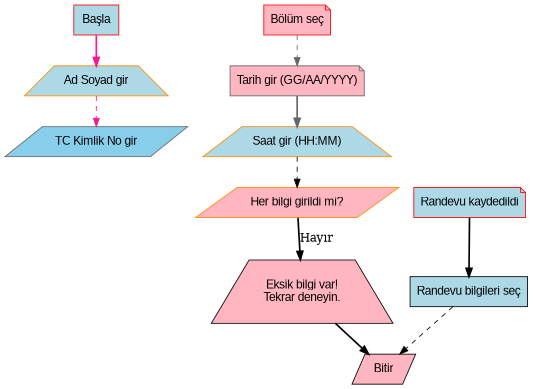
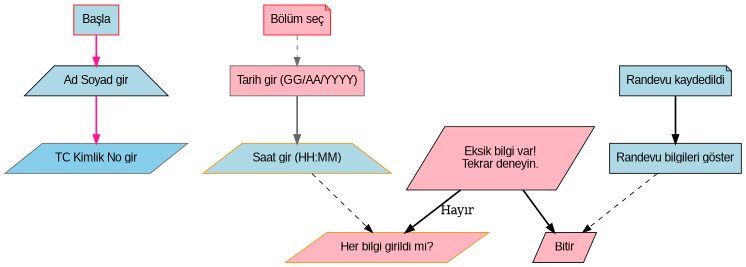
(96, 81) -> (96, 81)
(96, 107) -> (96, 115)
(470, 202) -> (675, 81)
(299, 234) -> (436, 209)
(302, 292) -> (500, 158)
(469, 292) -> (675, 158)
